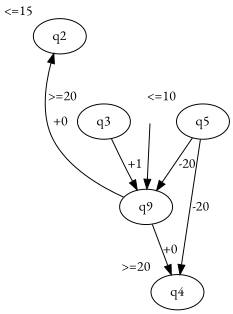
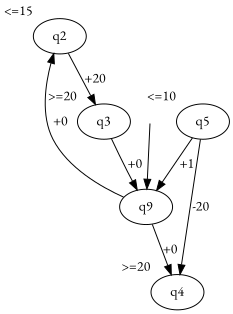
none -> (80, 74)
(135, 164) -> (135, 164)
(187, 164) -> (187, 164)
